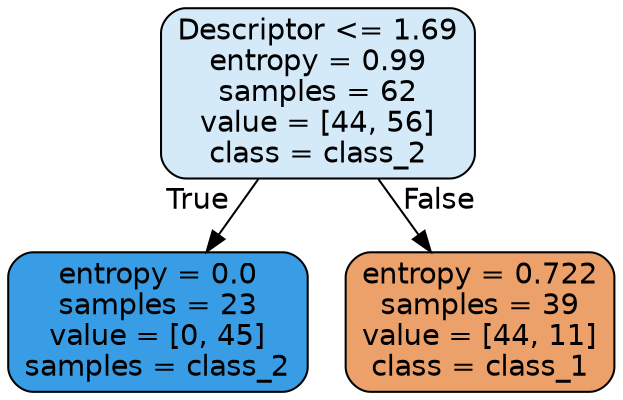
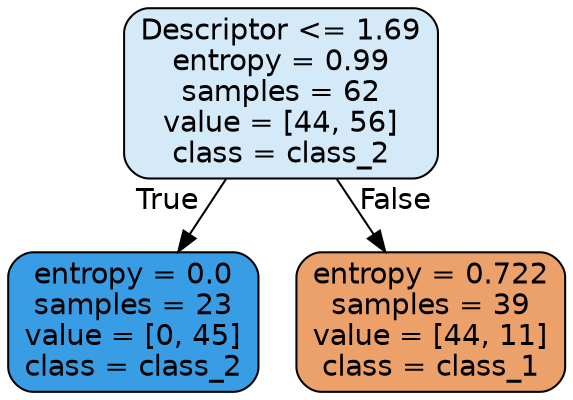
(158, 322) -> (133, 322)
